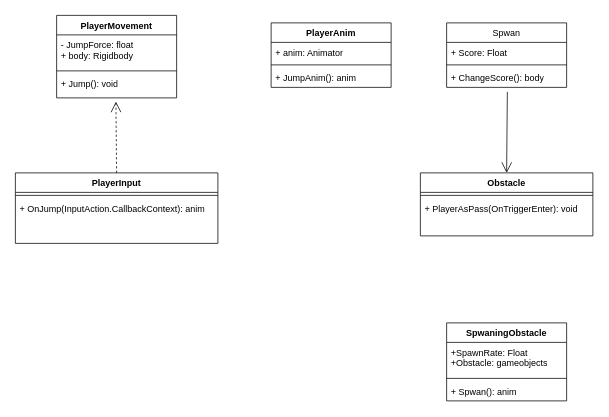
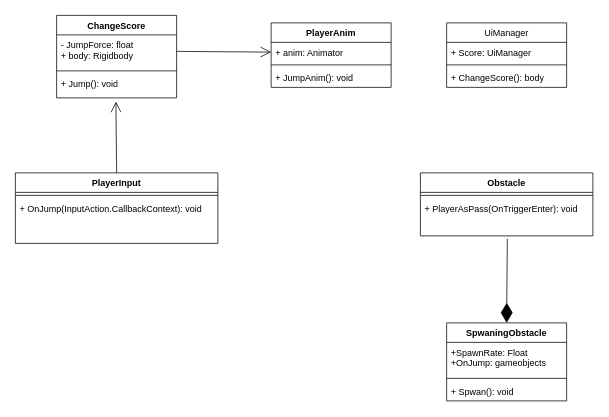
(117, 26) -> (117, 26)
(507, 34) -> (507, 34)
none -> (214, 52)
(482, 53) -> (492, 53)
(315, 79) -> (315, 79)
(116, 139) -> (116, 139)
(507, 152) -> none
(117, 214) -> (117, 214)
none -> (507, 248)
(503, 358) -> (499, 358)
(484, 392) -> (484, 392)
